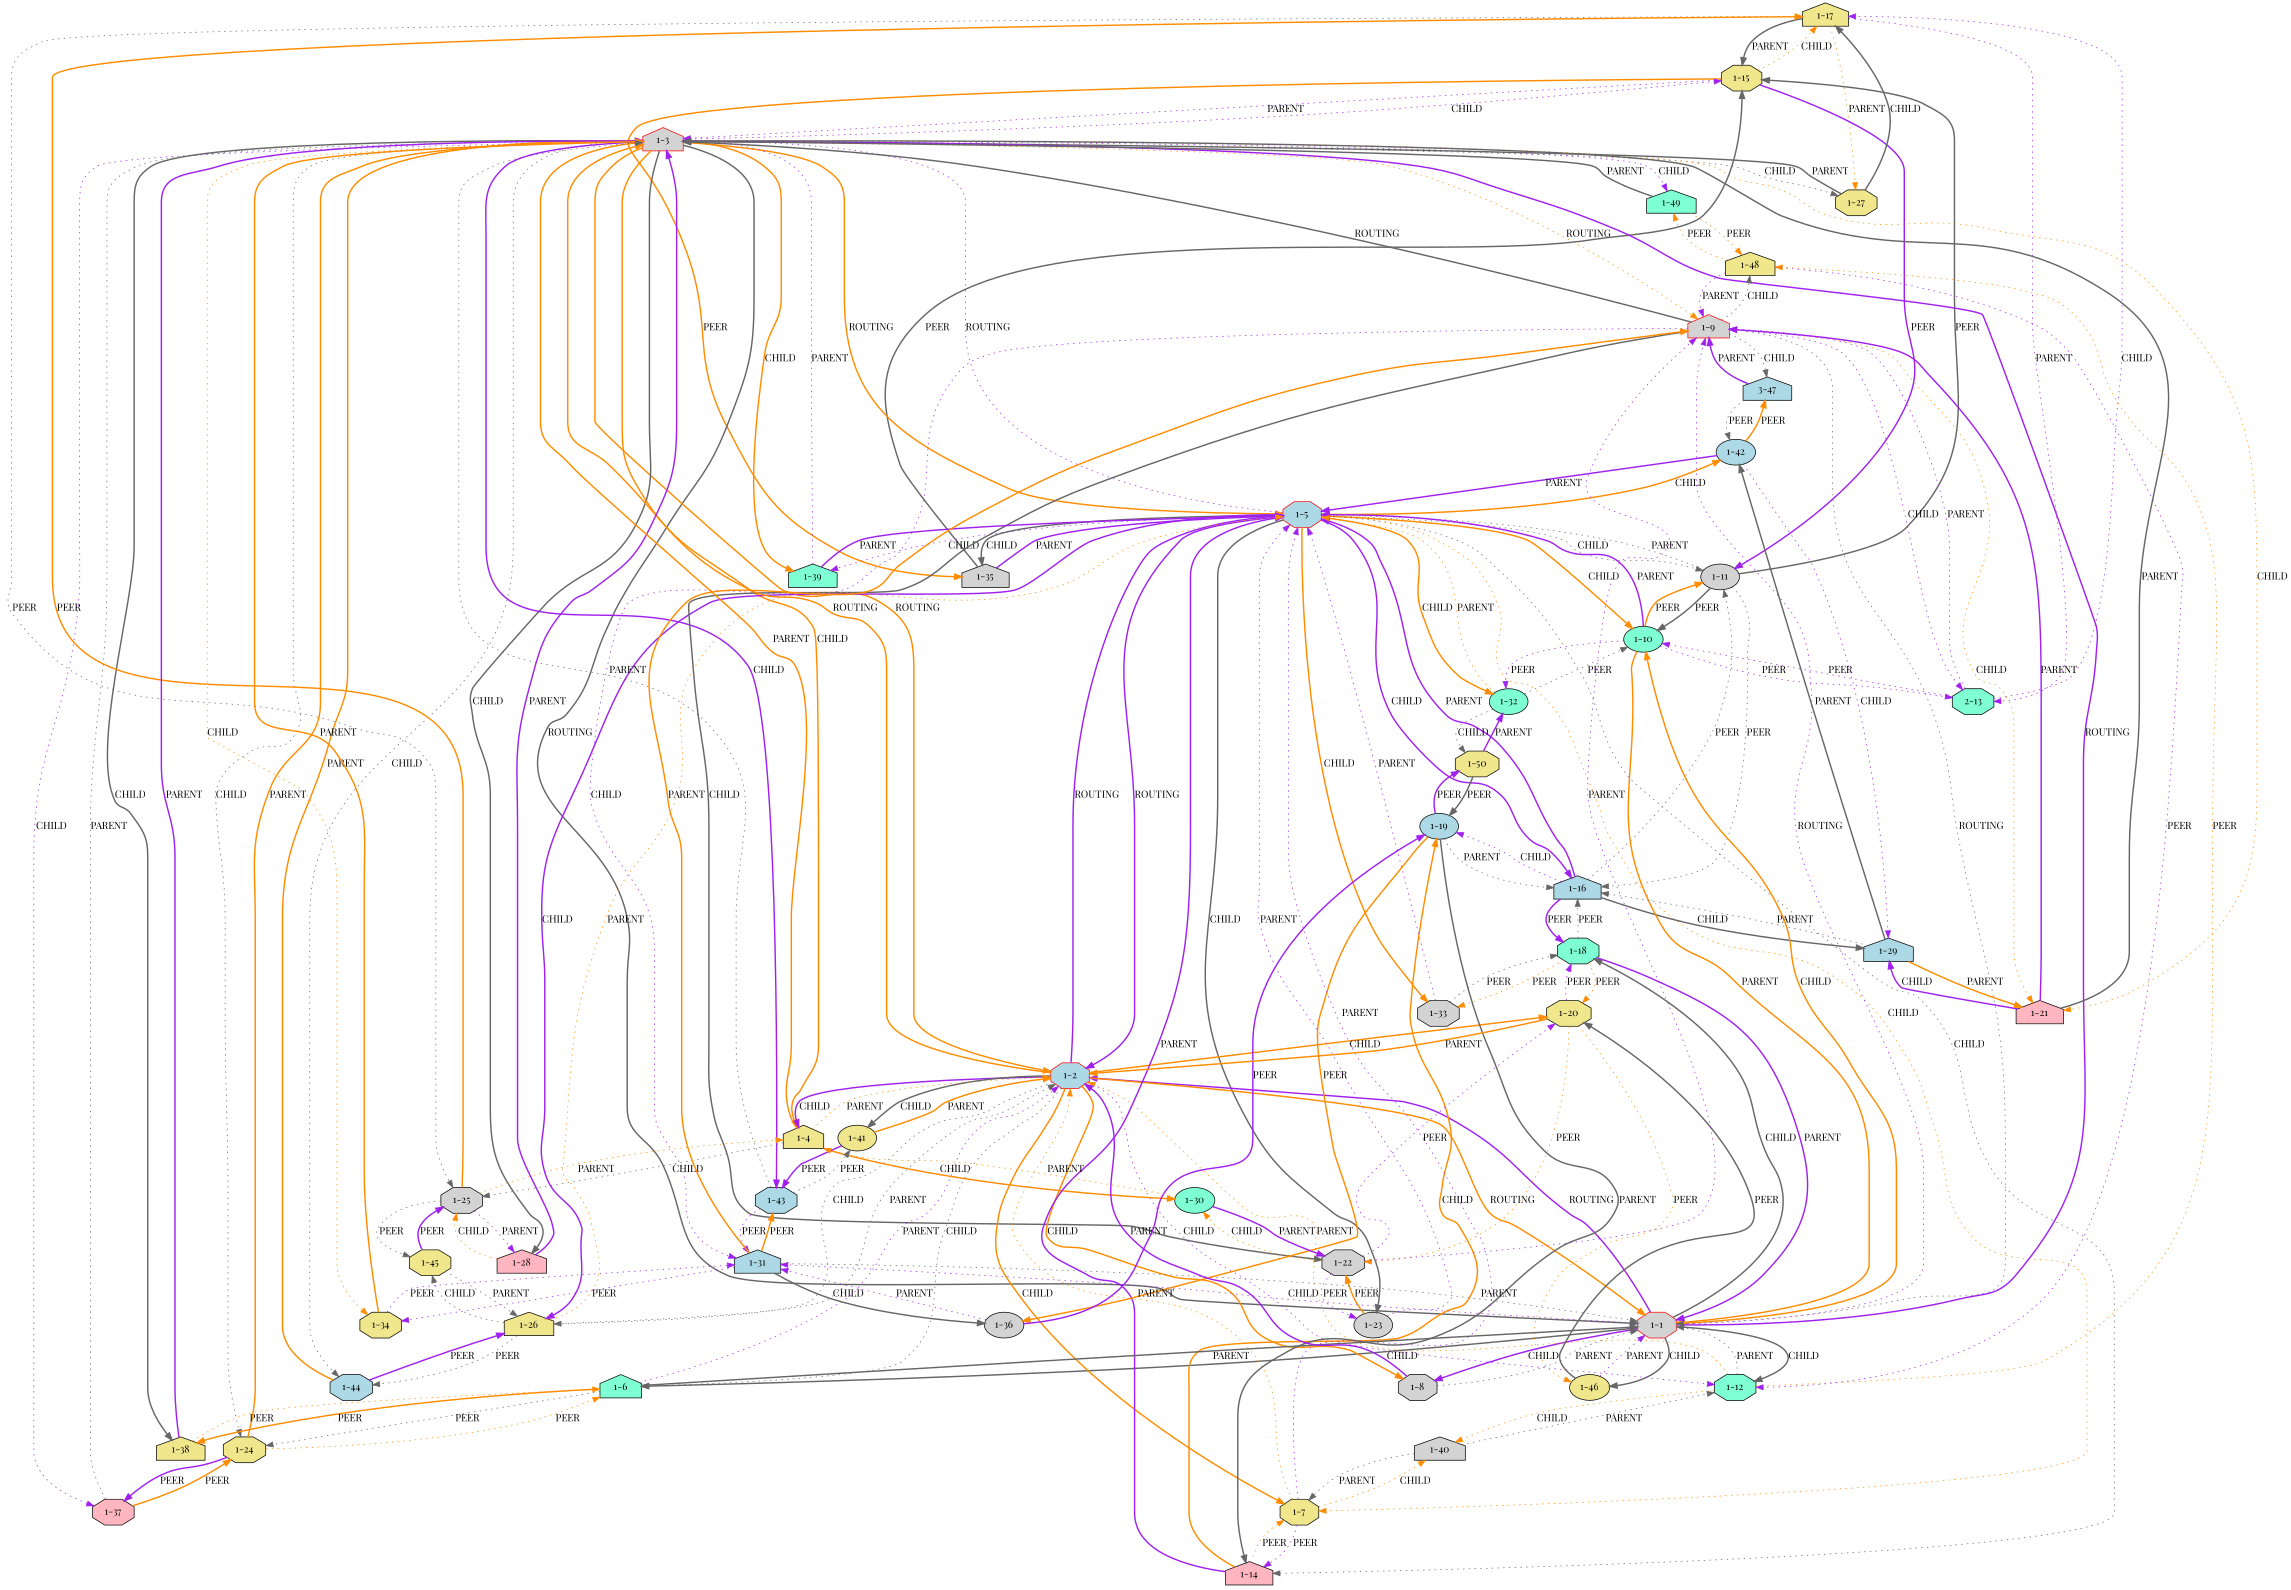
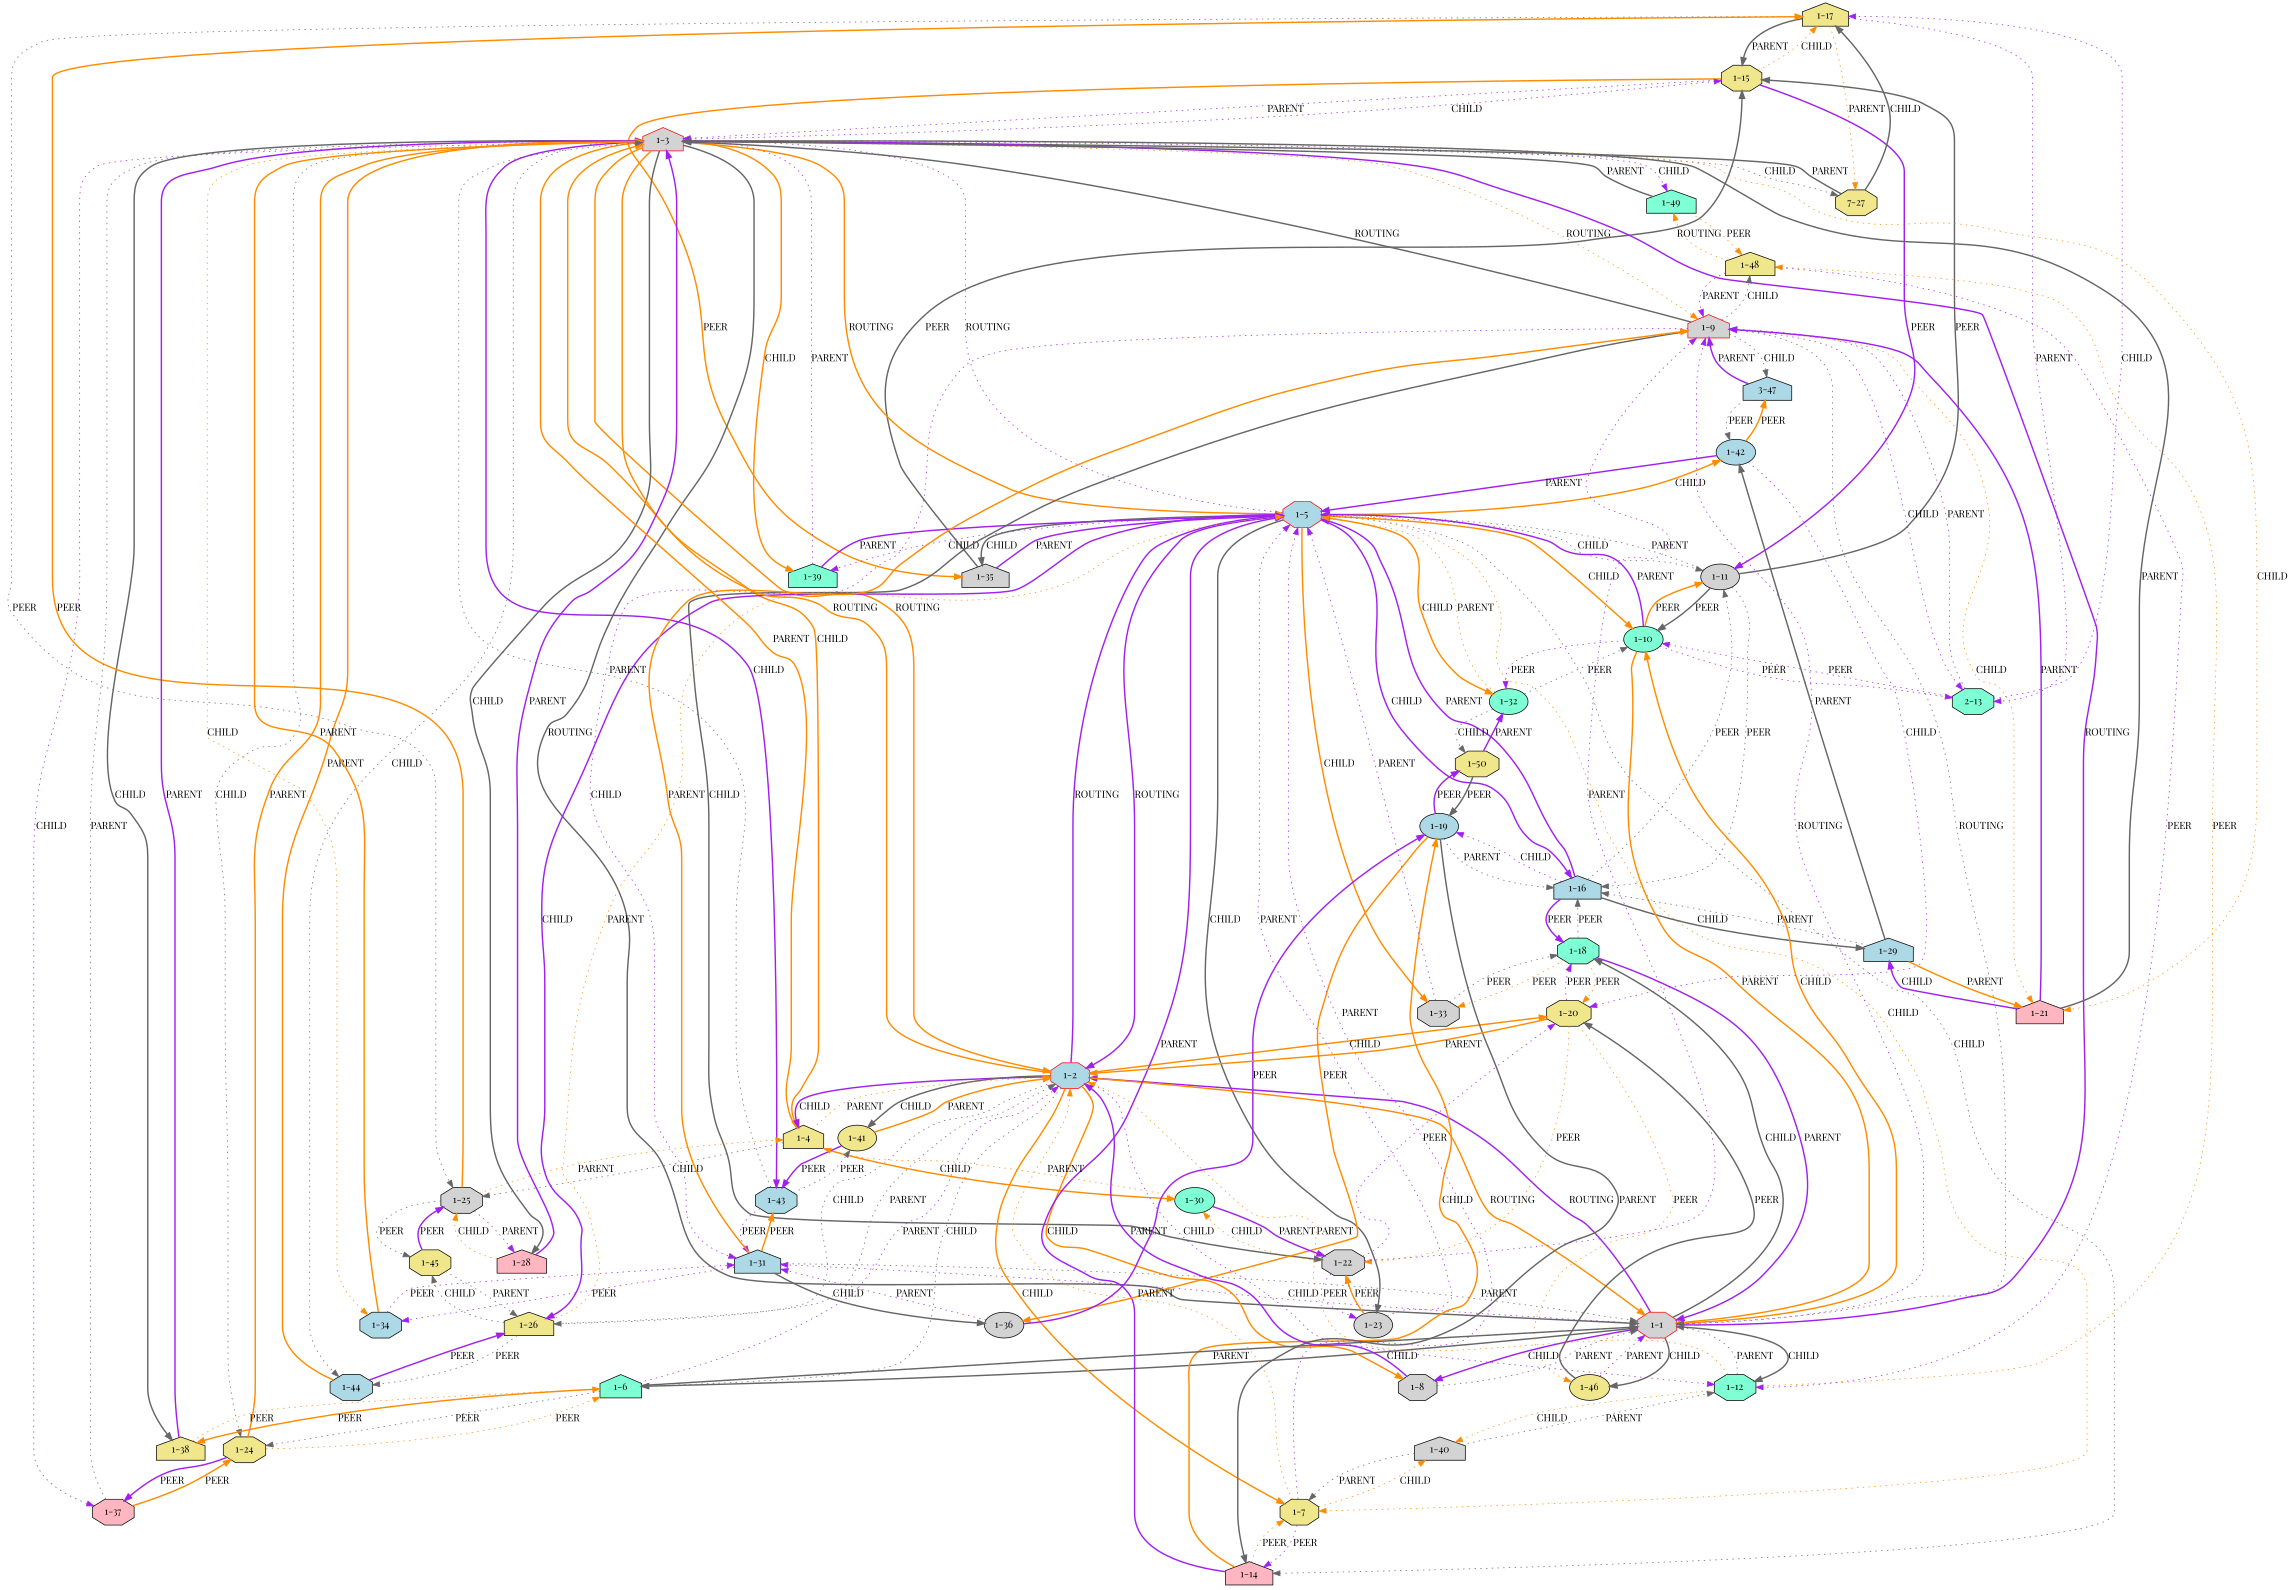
(1856, 203) -> (1856, 203)
(1699, 234) -> (1699, 234)
(1850, 673) -> (1922, 854)
(381, 1325) -> (381, 1325)
